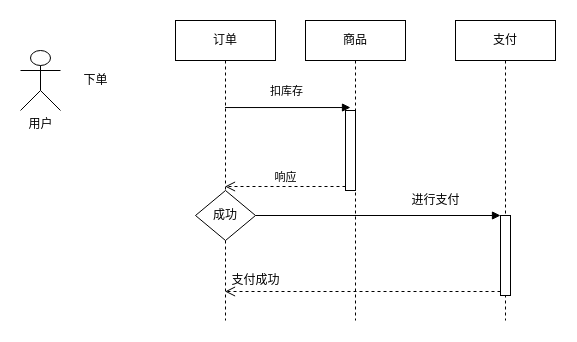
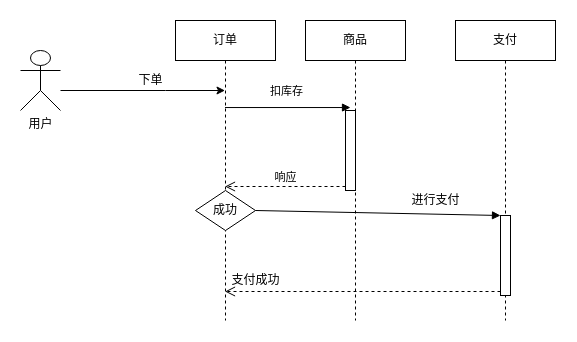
(96, 81) -> (151, 81)
none -> (140, 91)
(226, 216) -> (226, 211)
